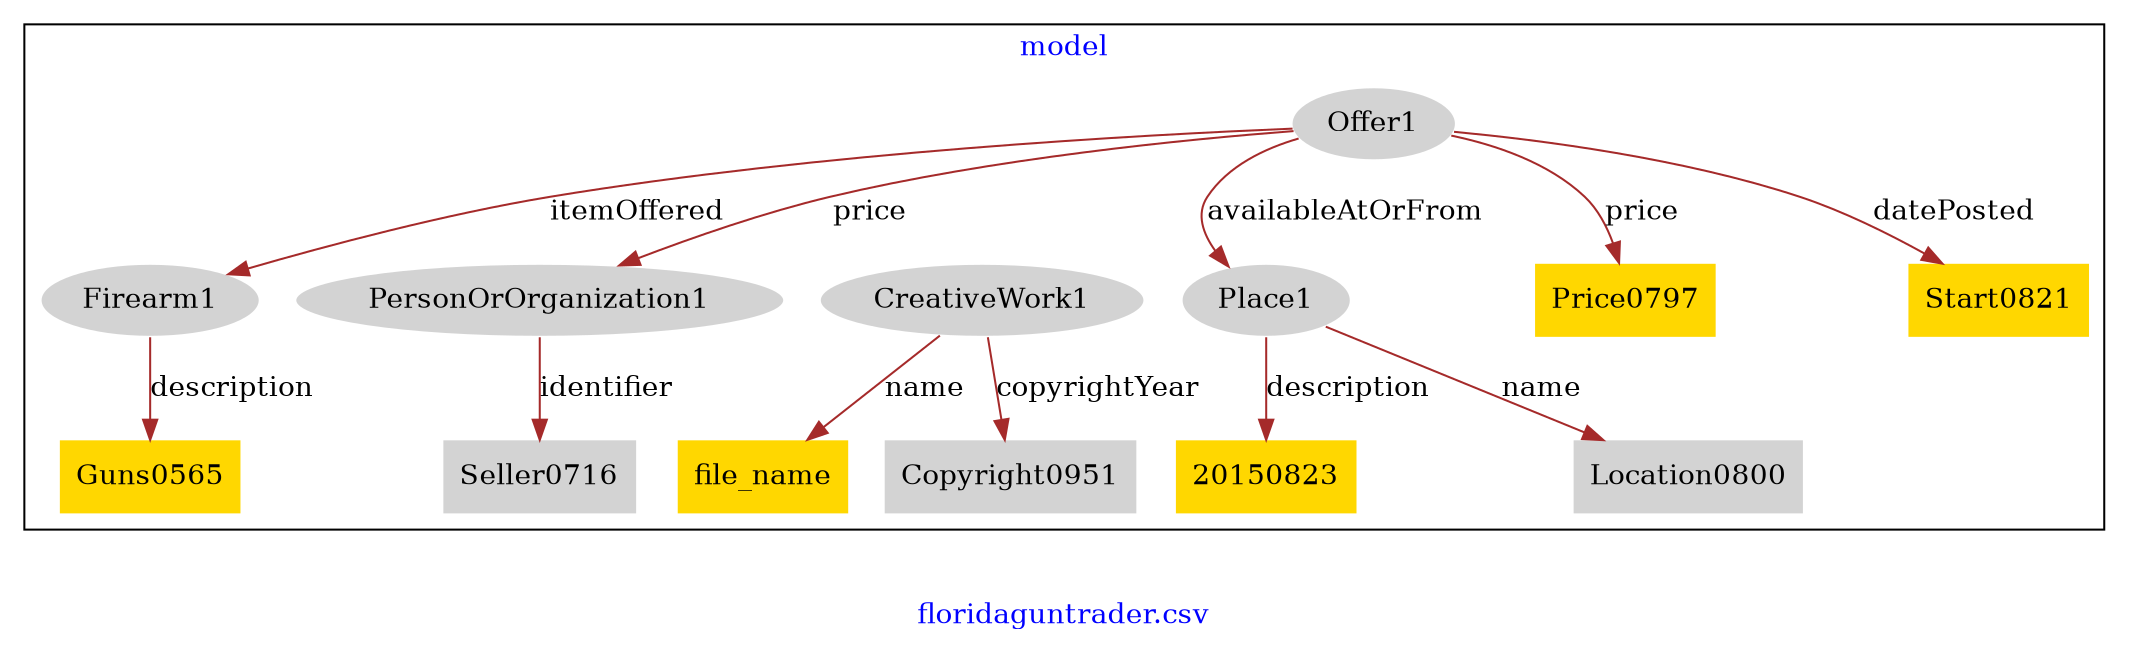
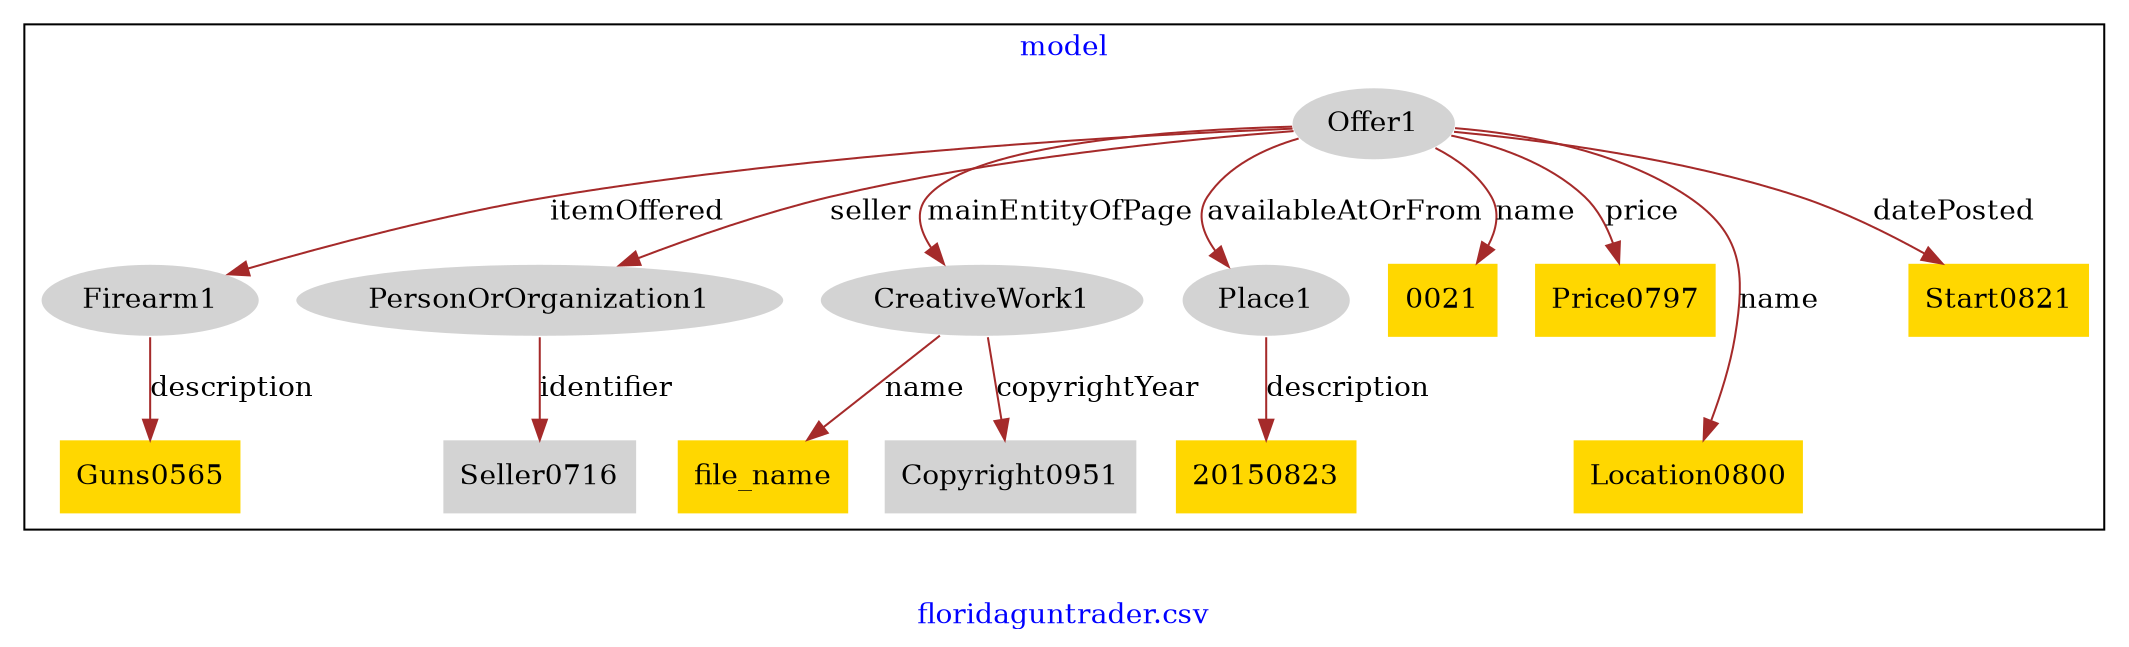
none -> (1077, 144)
(871, 212) -> (871, 212)
none -> (1443, 300)
(1455, 380) -> (1688, 197)
(1688, 477) -> (1688, 477)
